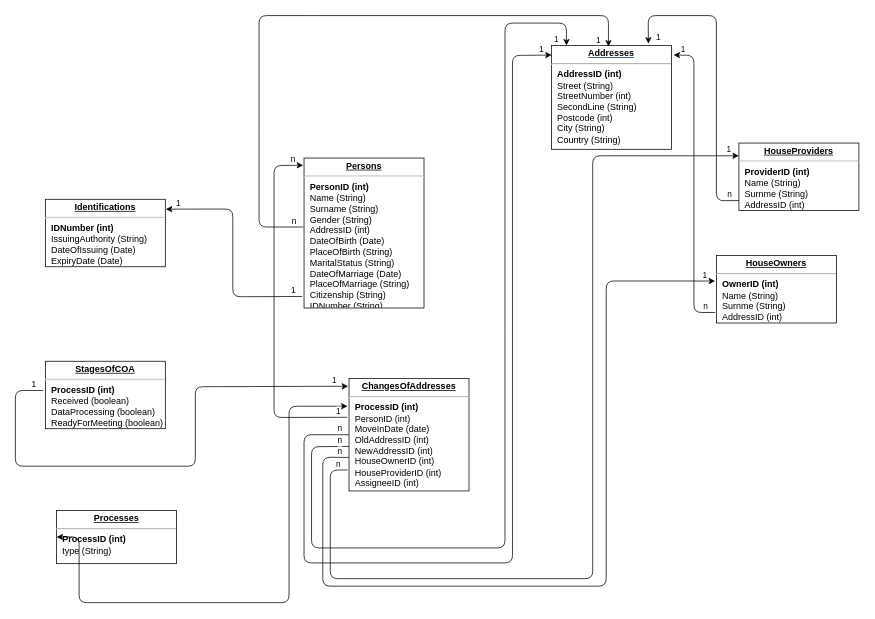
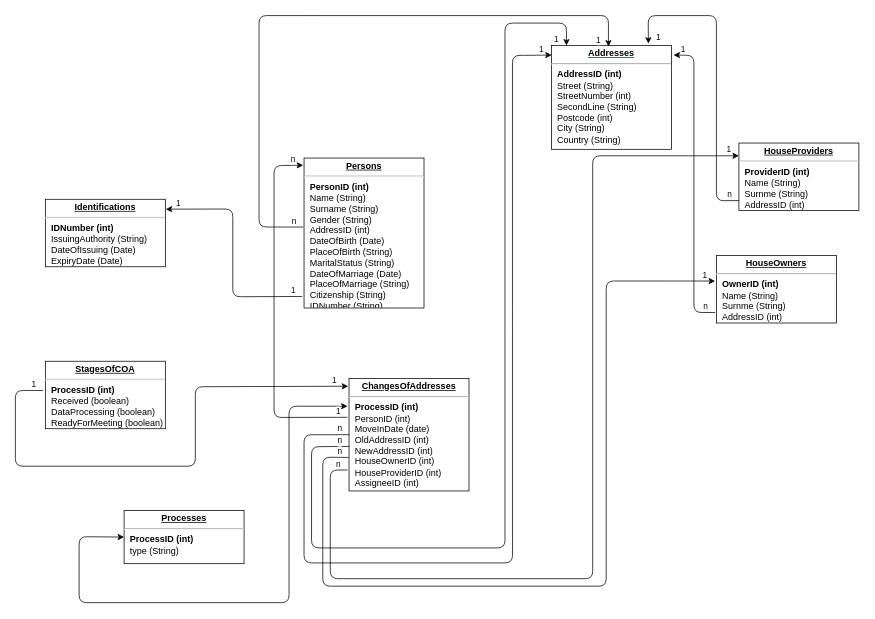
(117, 537) -> (184, 537)
